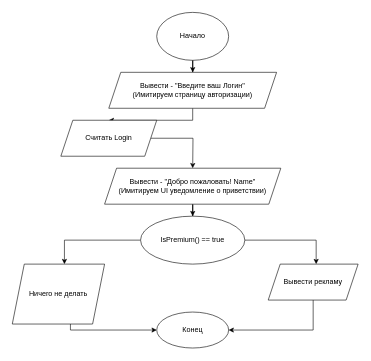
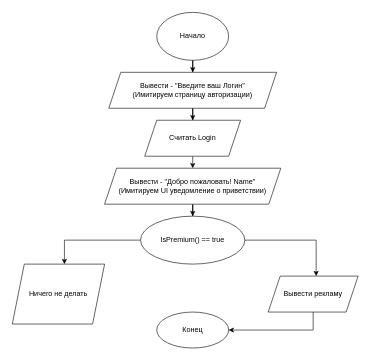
(109, 138) -> (193, 138)
(314, 282) -> (314, 294)
(71, 327) -> none
